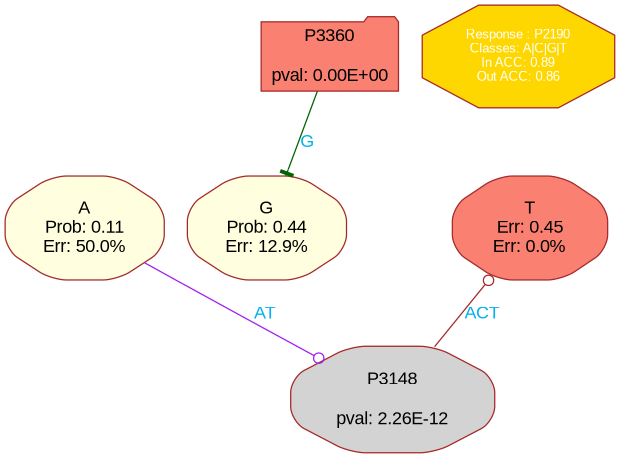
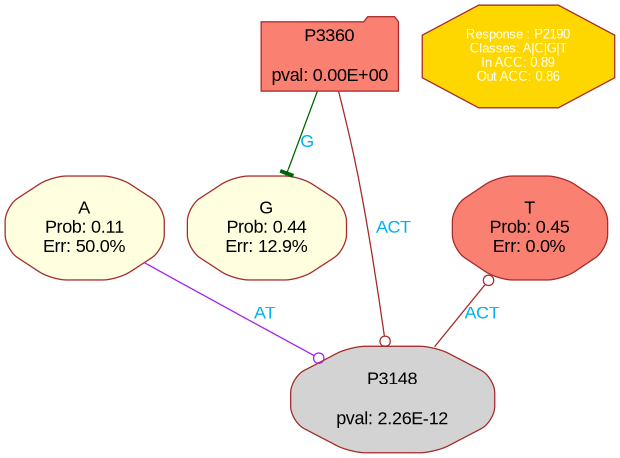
none -> (365, 213)
(530, 228) -> (530, 228)
